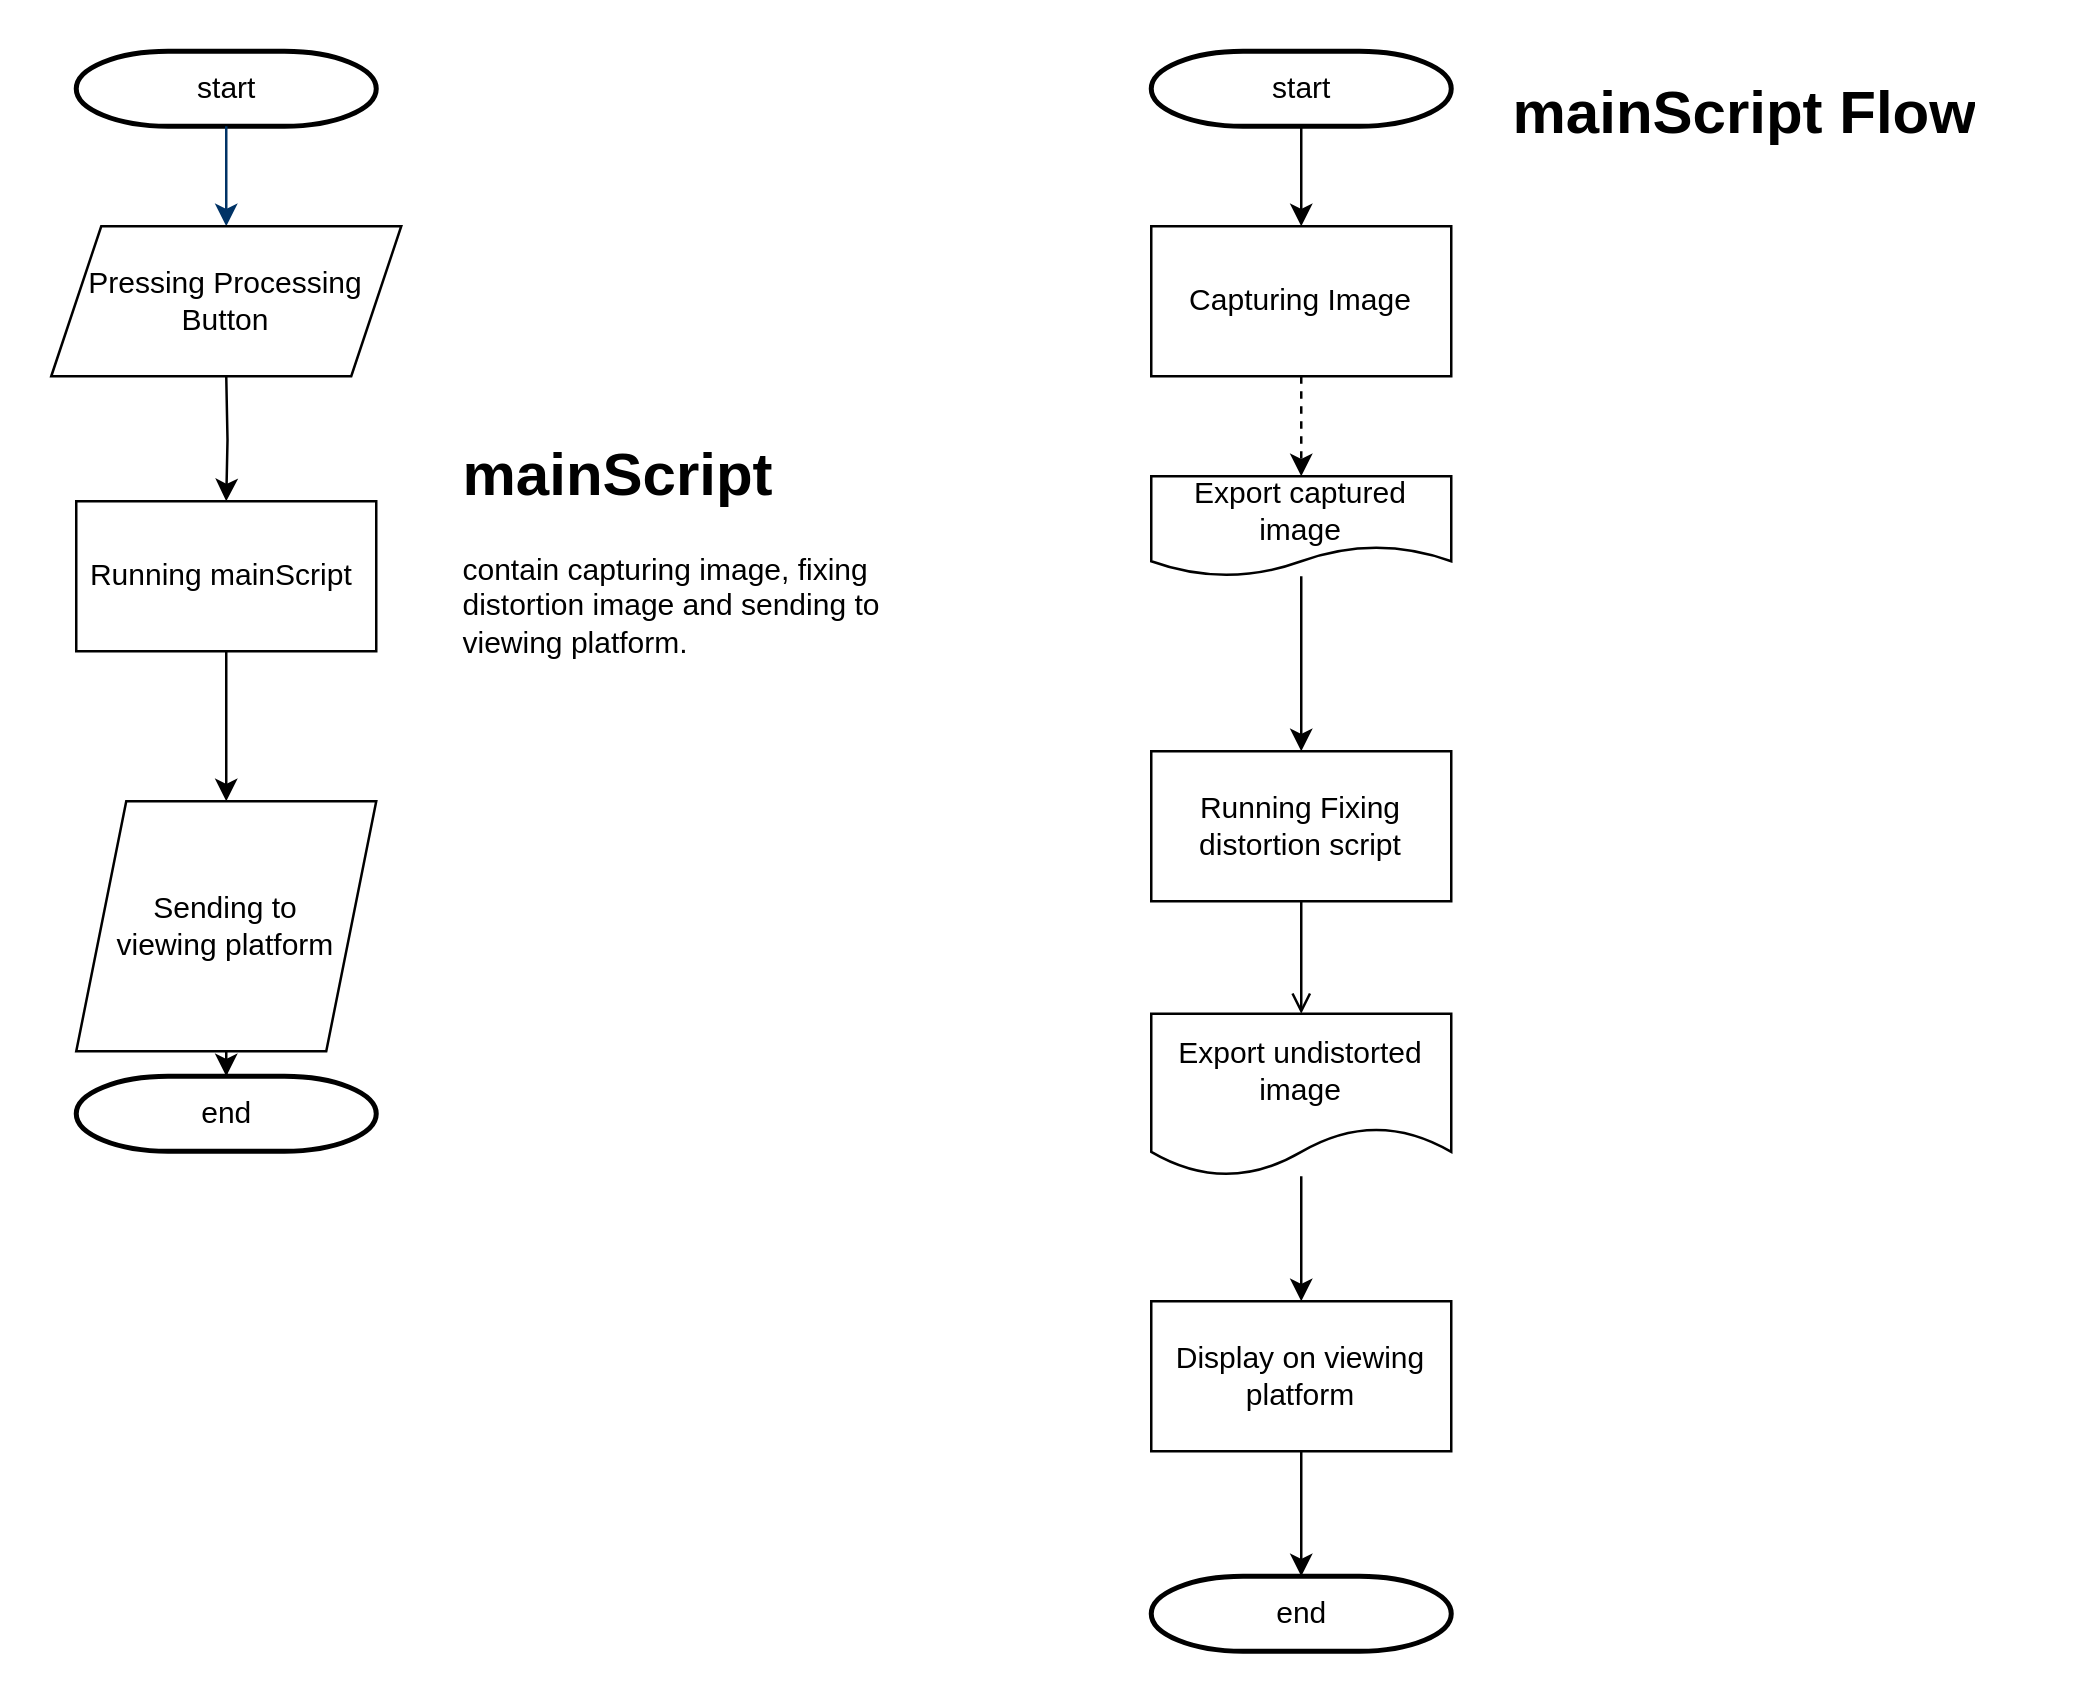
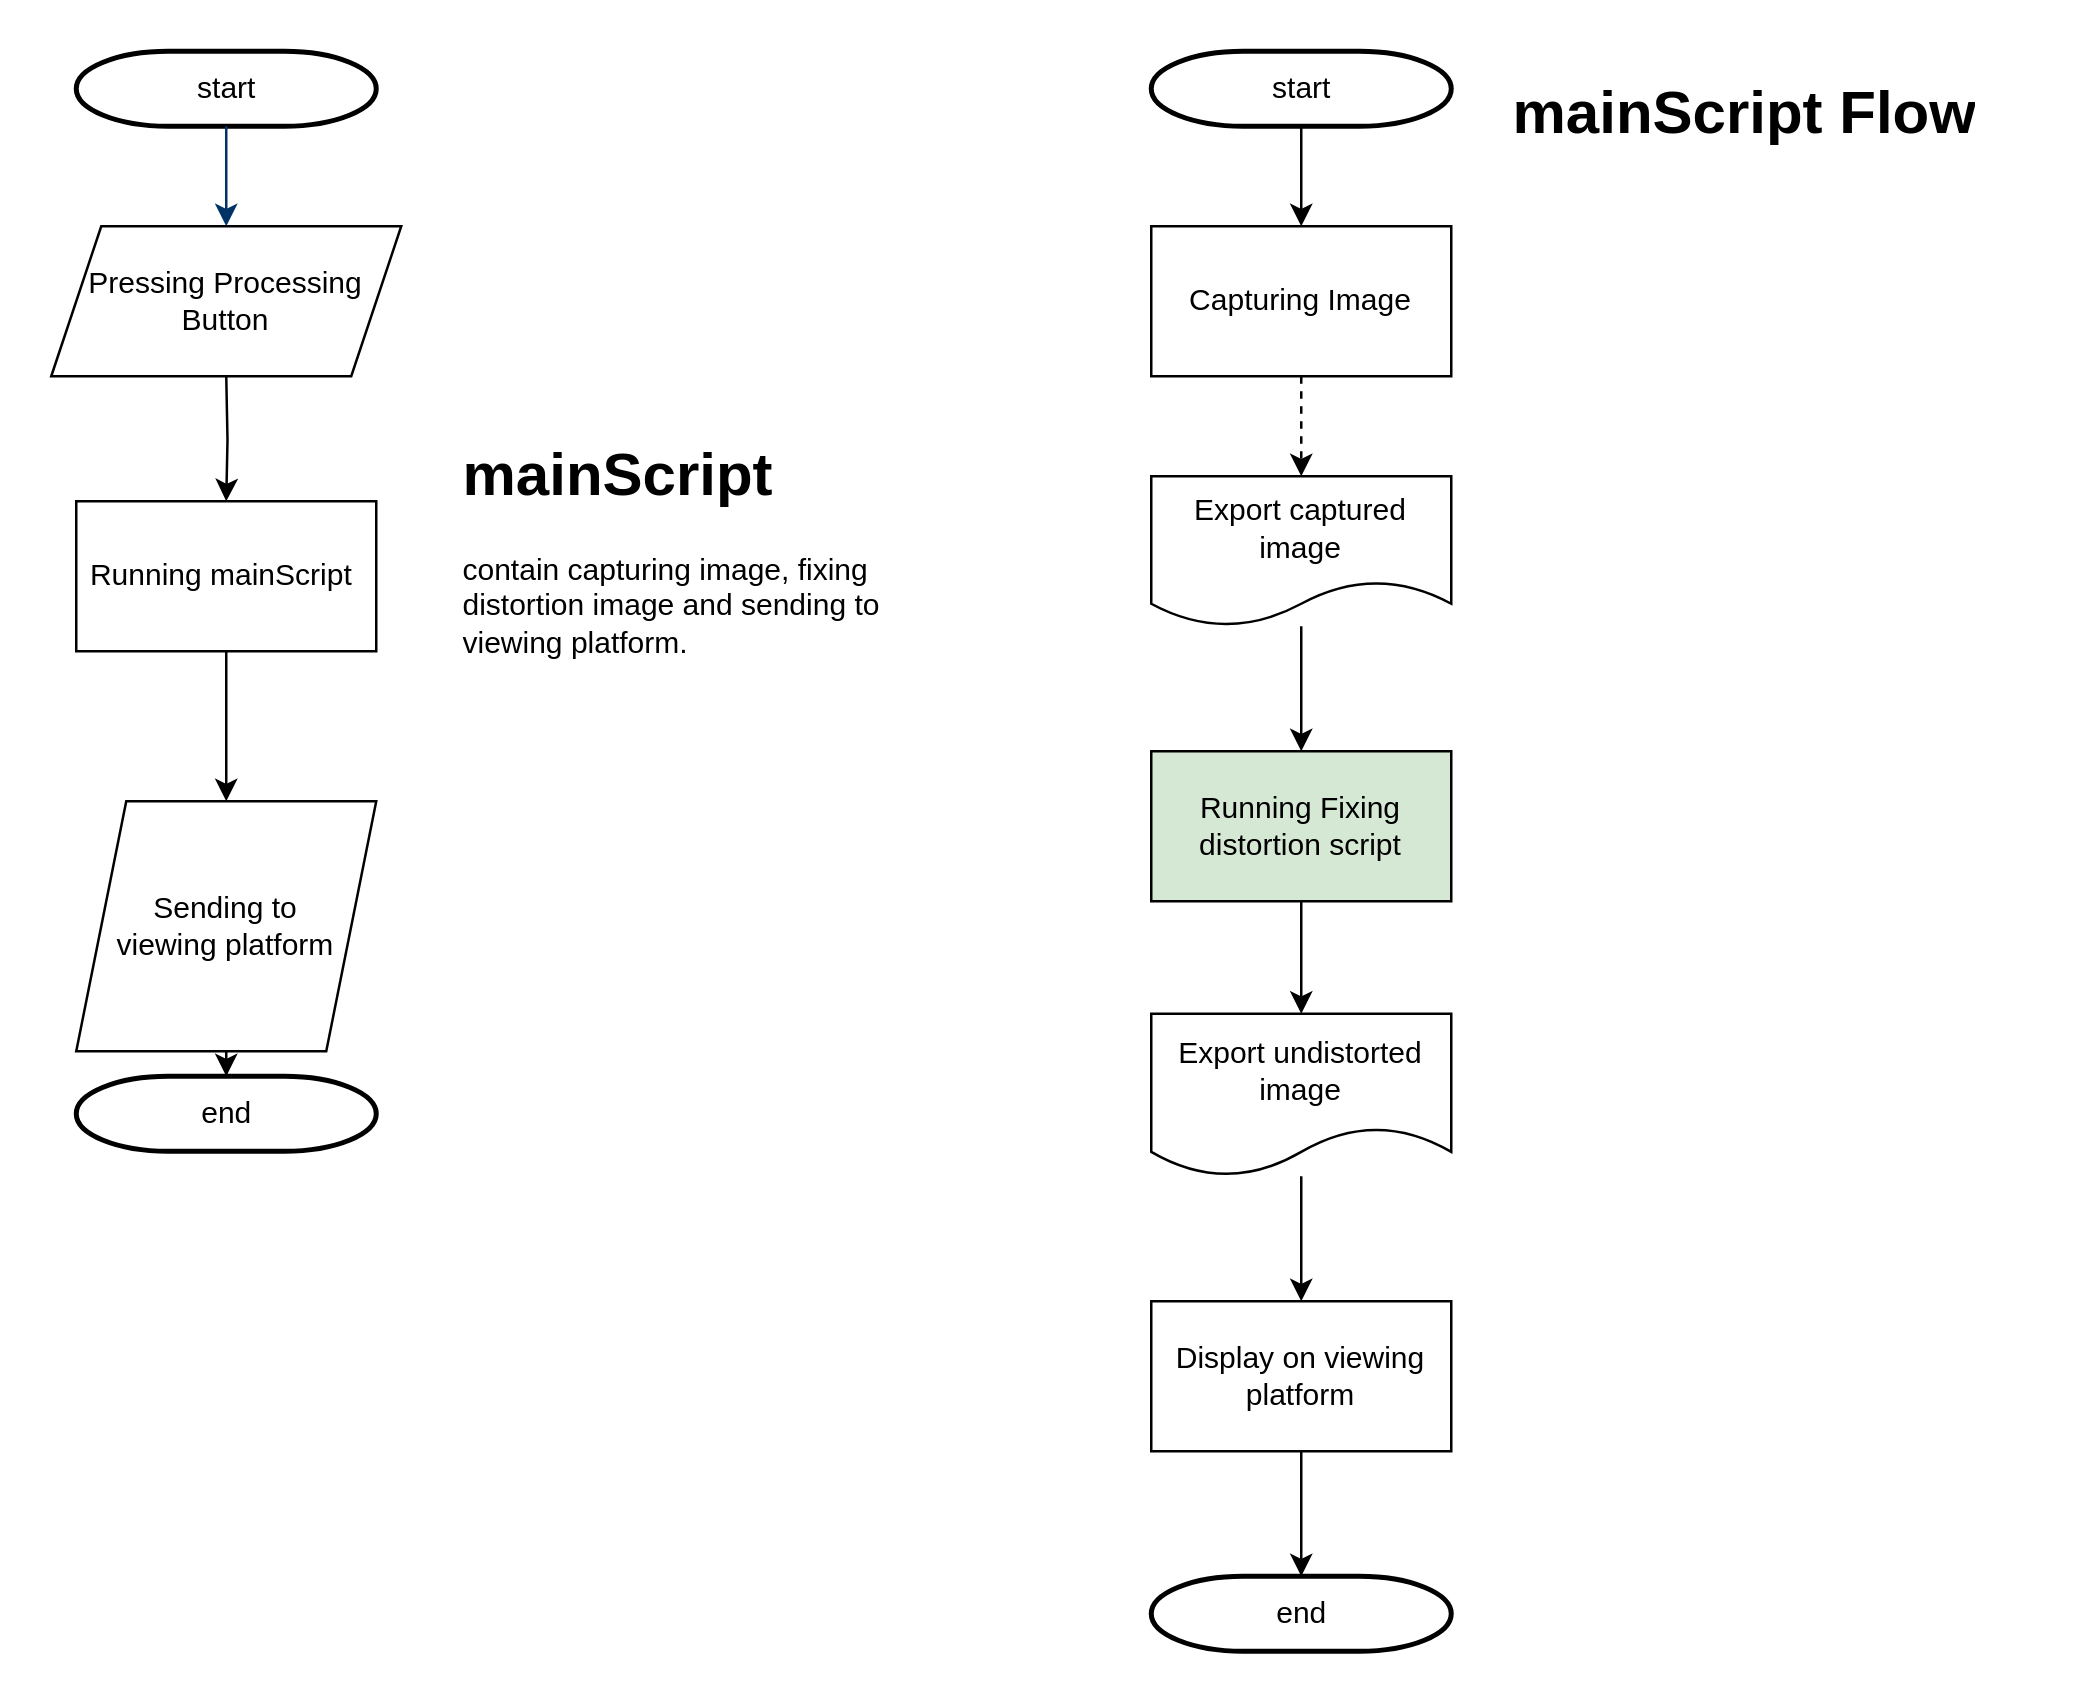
(1301, 526) -> (1301, 551)
(1301, 826) -> (1301, 826)
(1301, 999) -> (1301, 995)
